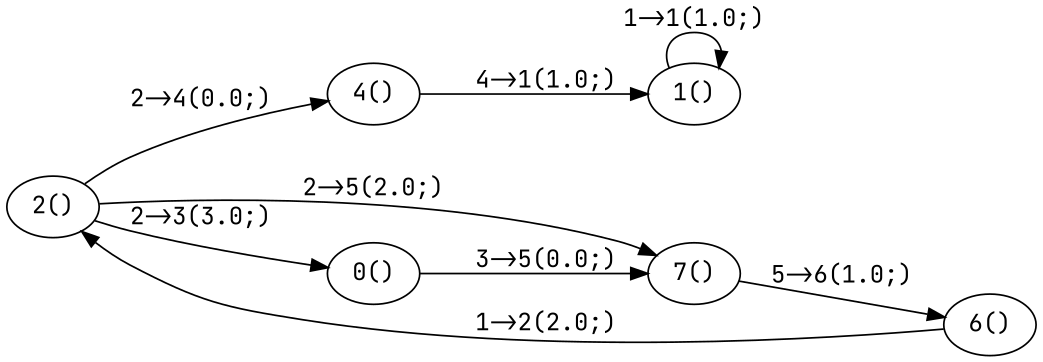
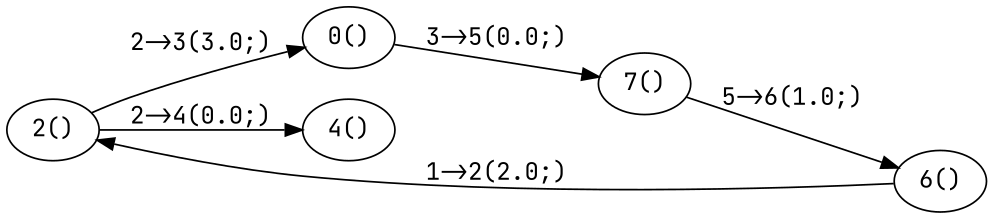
(694, 94) -> none
(372, 205) -> none
